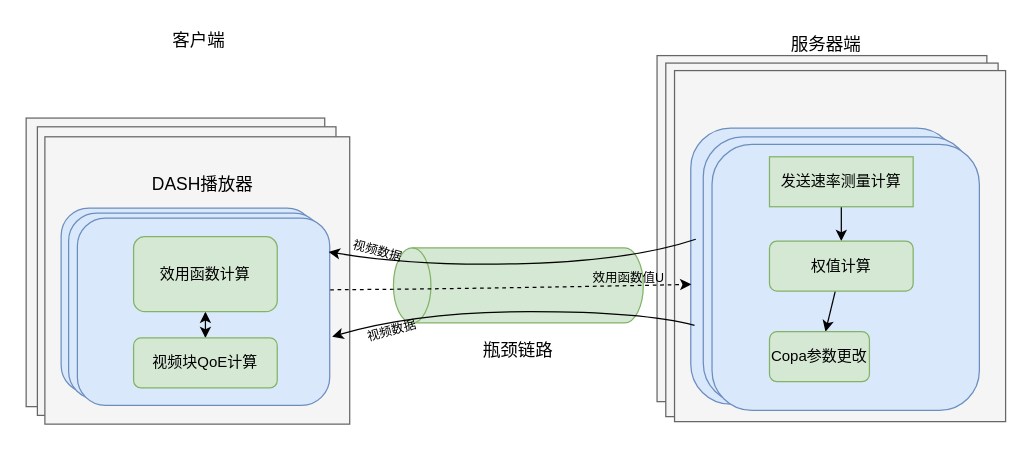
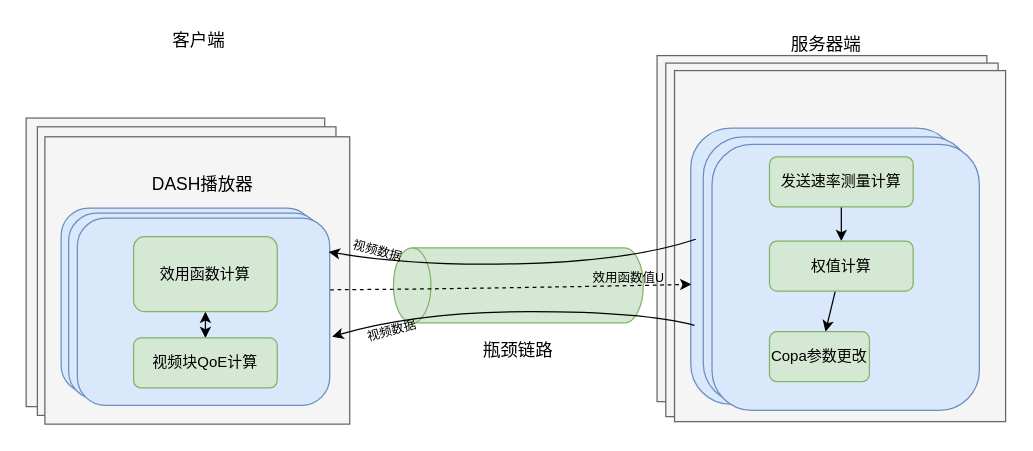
(841, 182) -> (841, 182)
